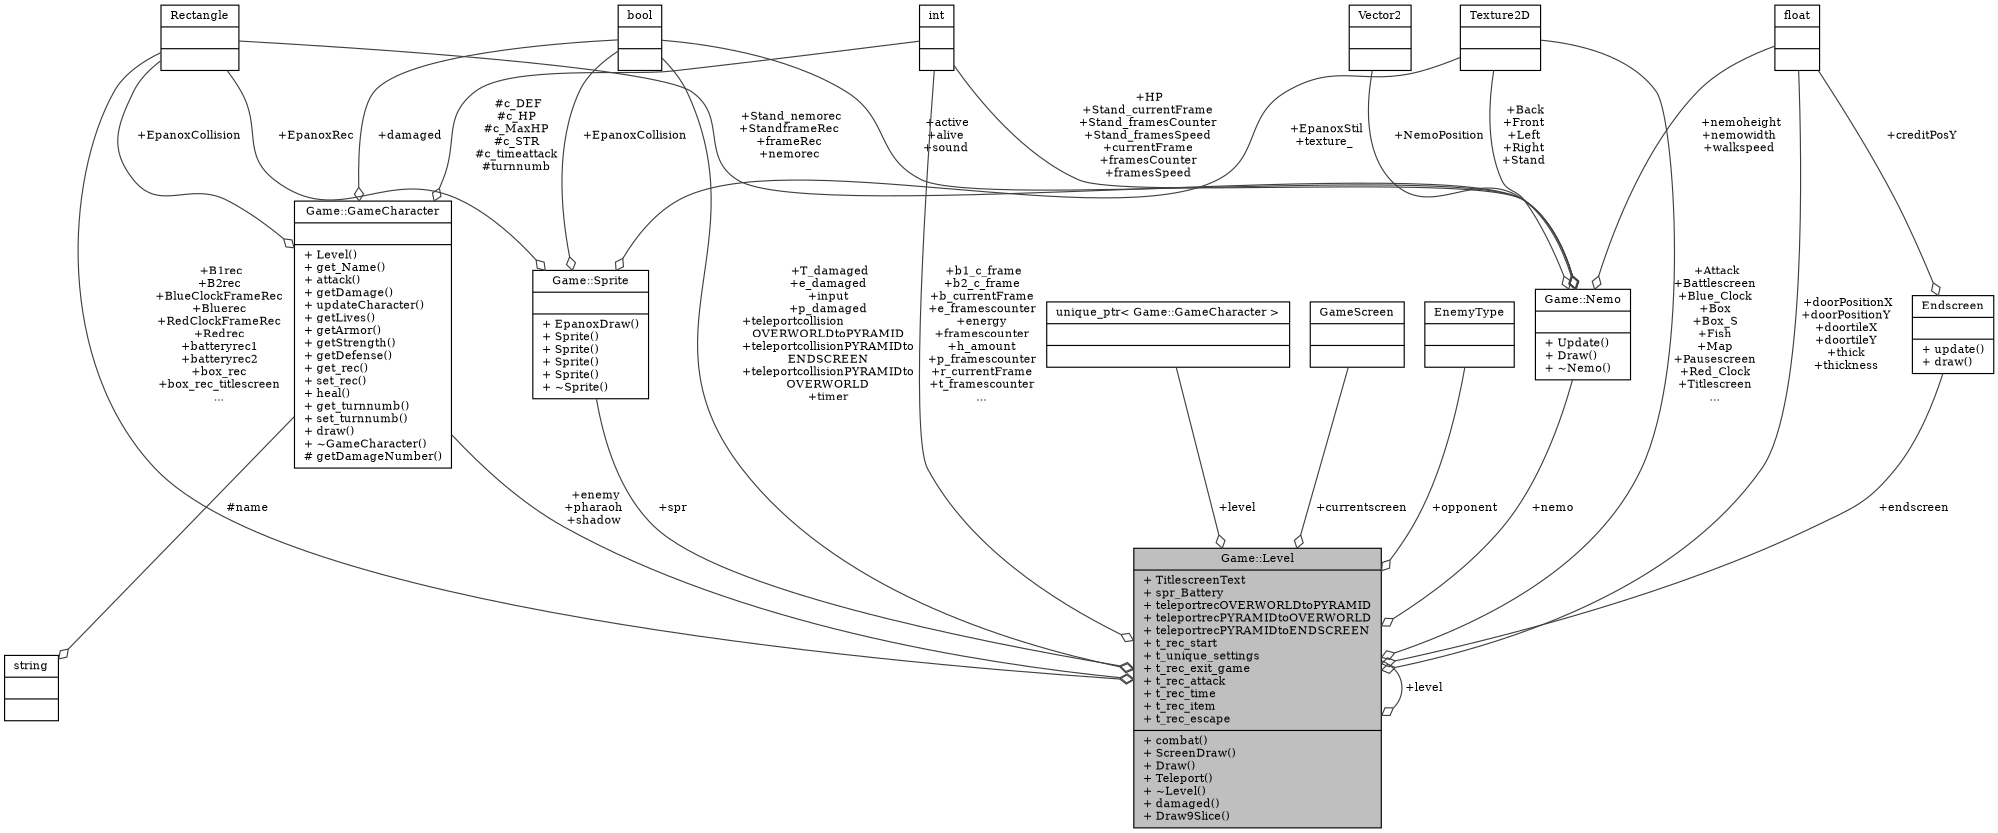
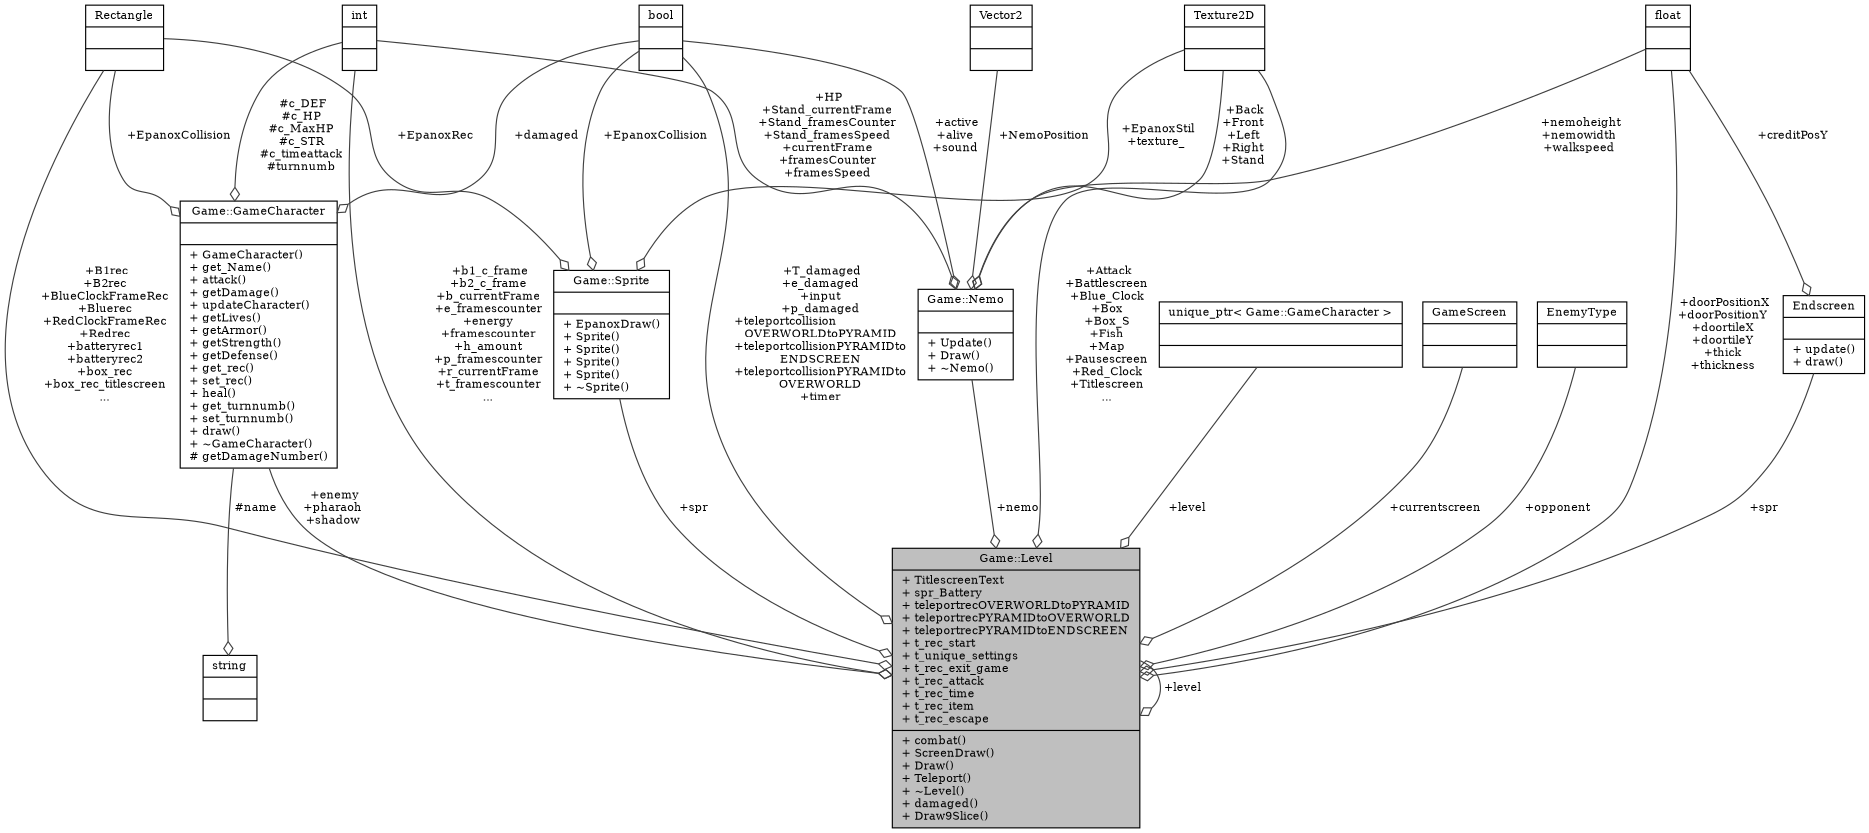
(897, 196) -> none
(331, 255) -> (247, 255)
(1912, 508) -> (1762, 508)
